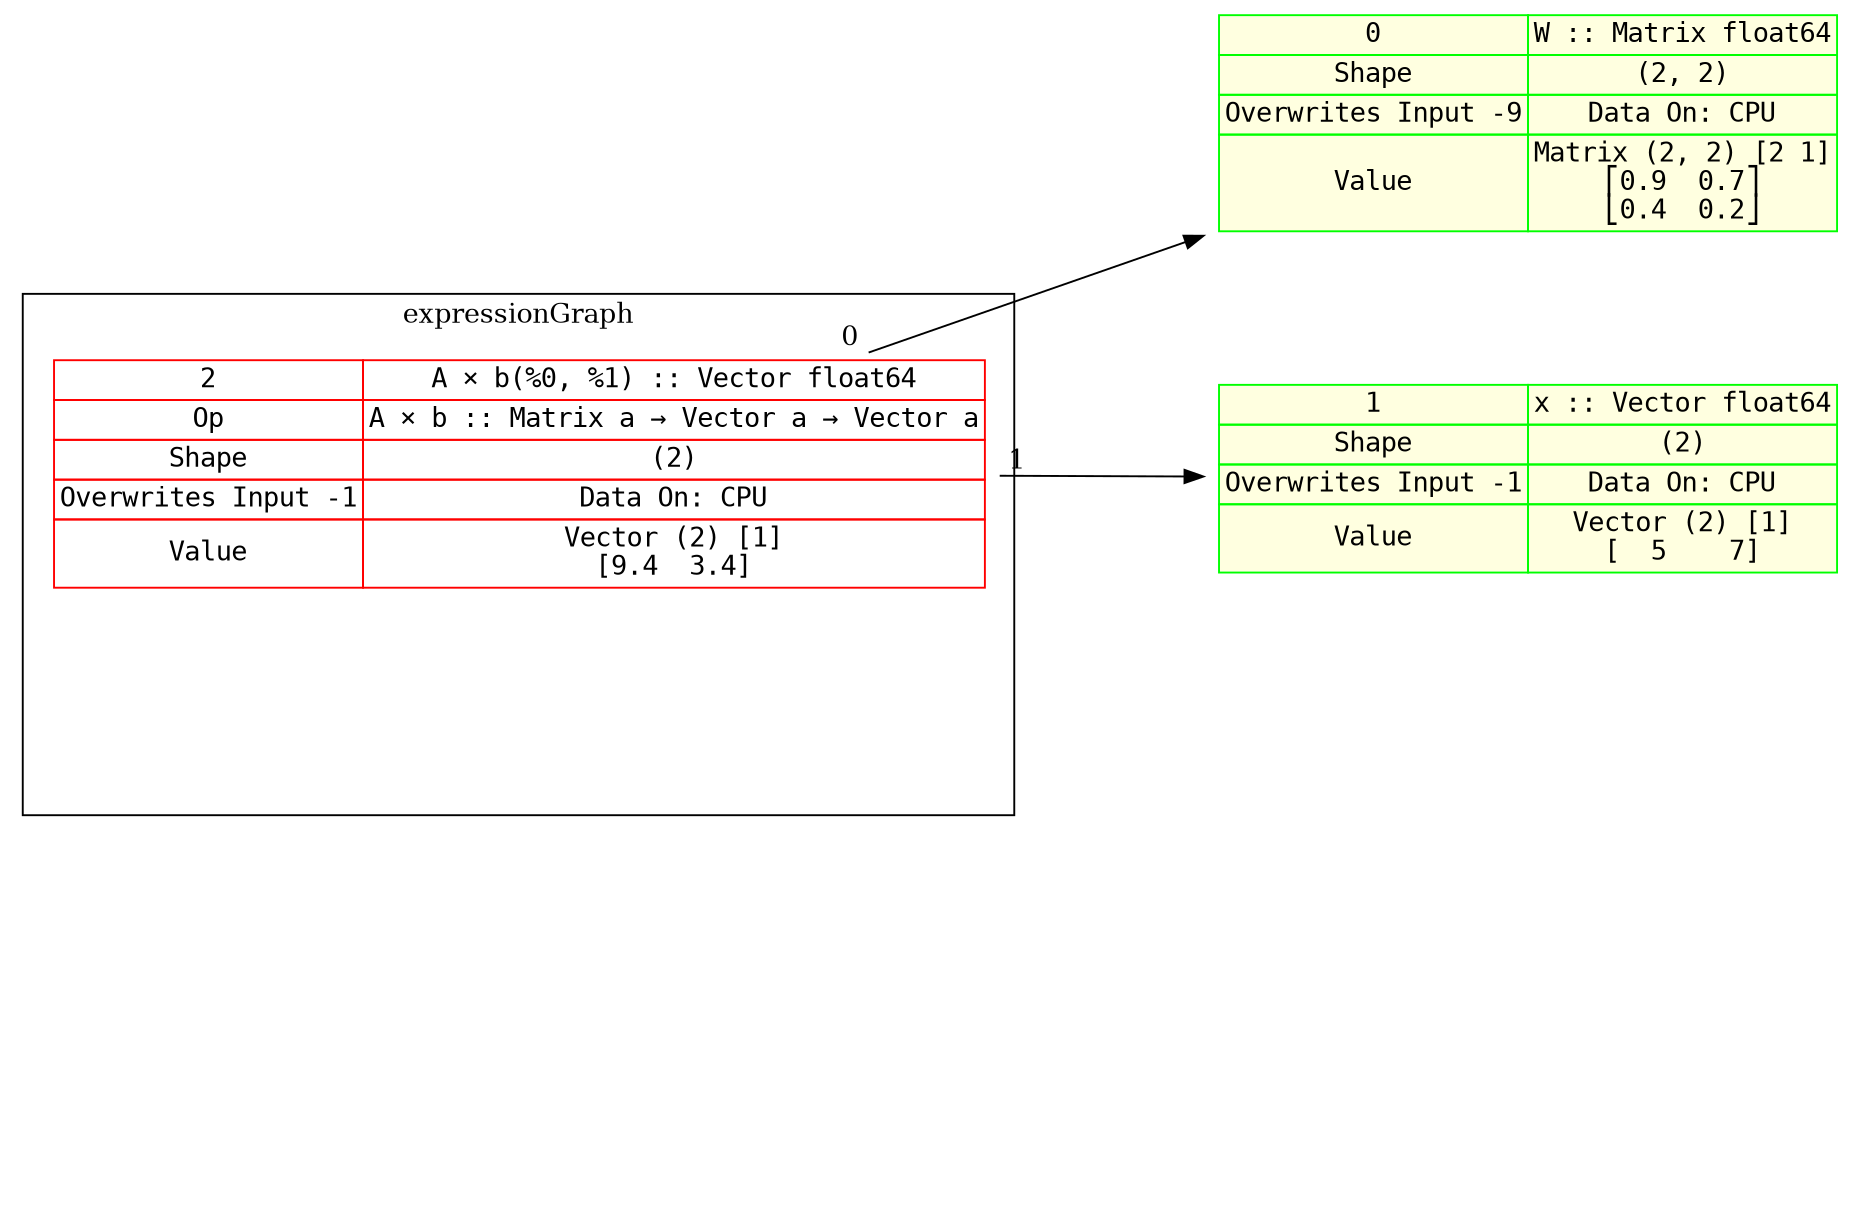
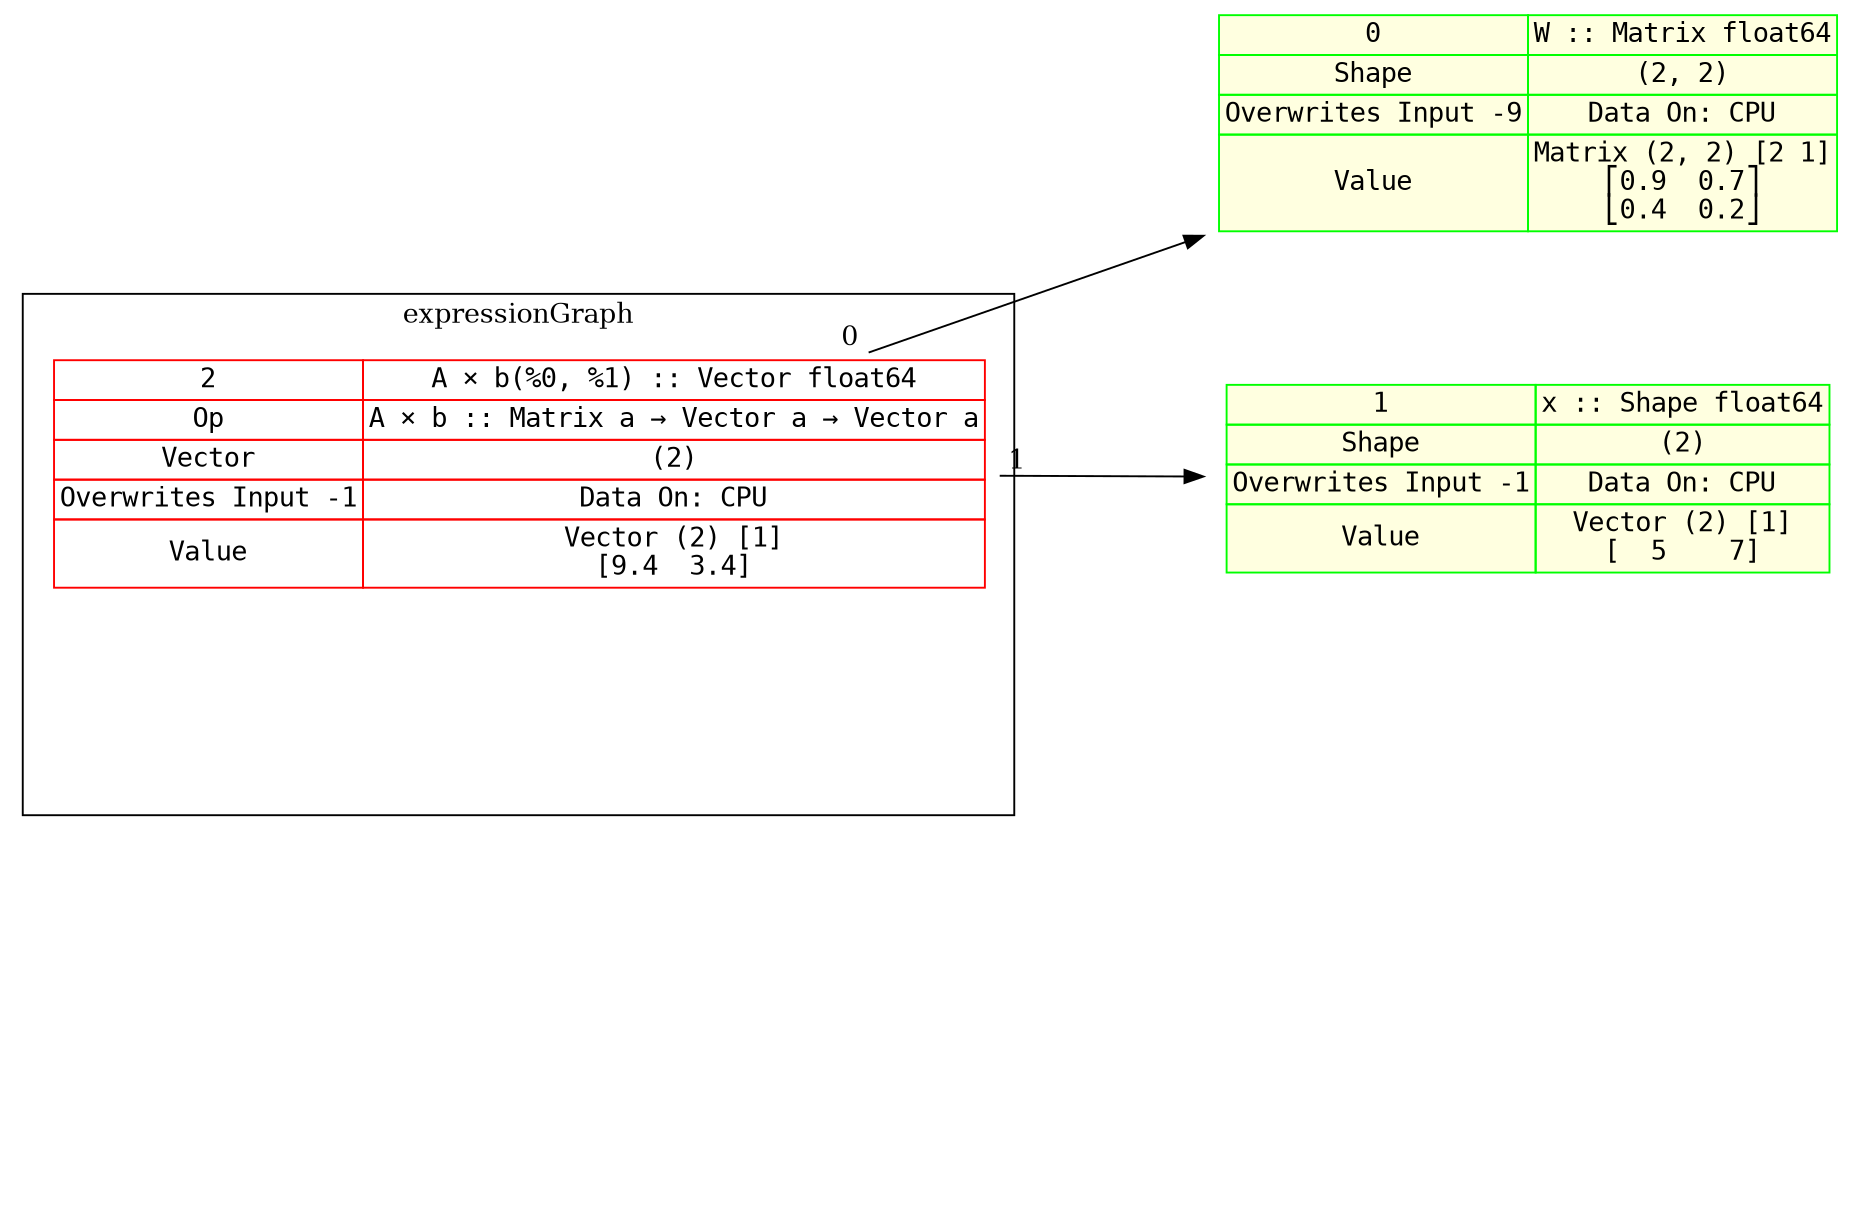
(1683, 404) -> (1683, 404)
(209, 459) -> (209, 459)
